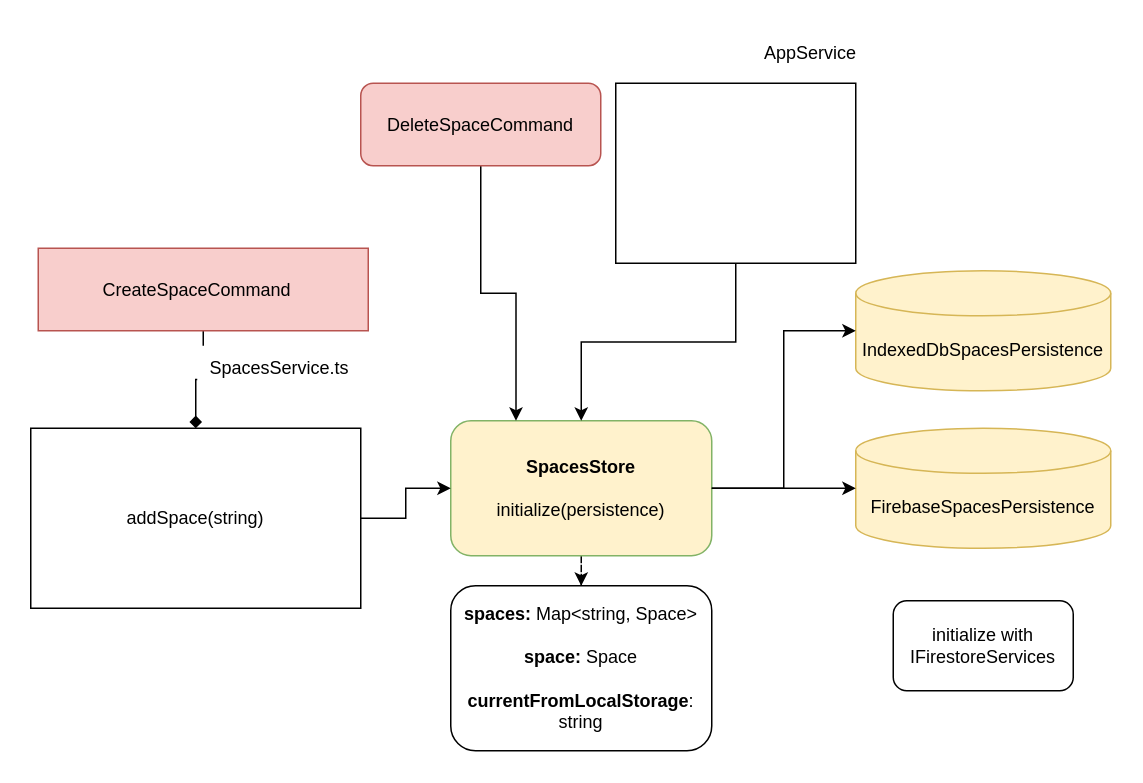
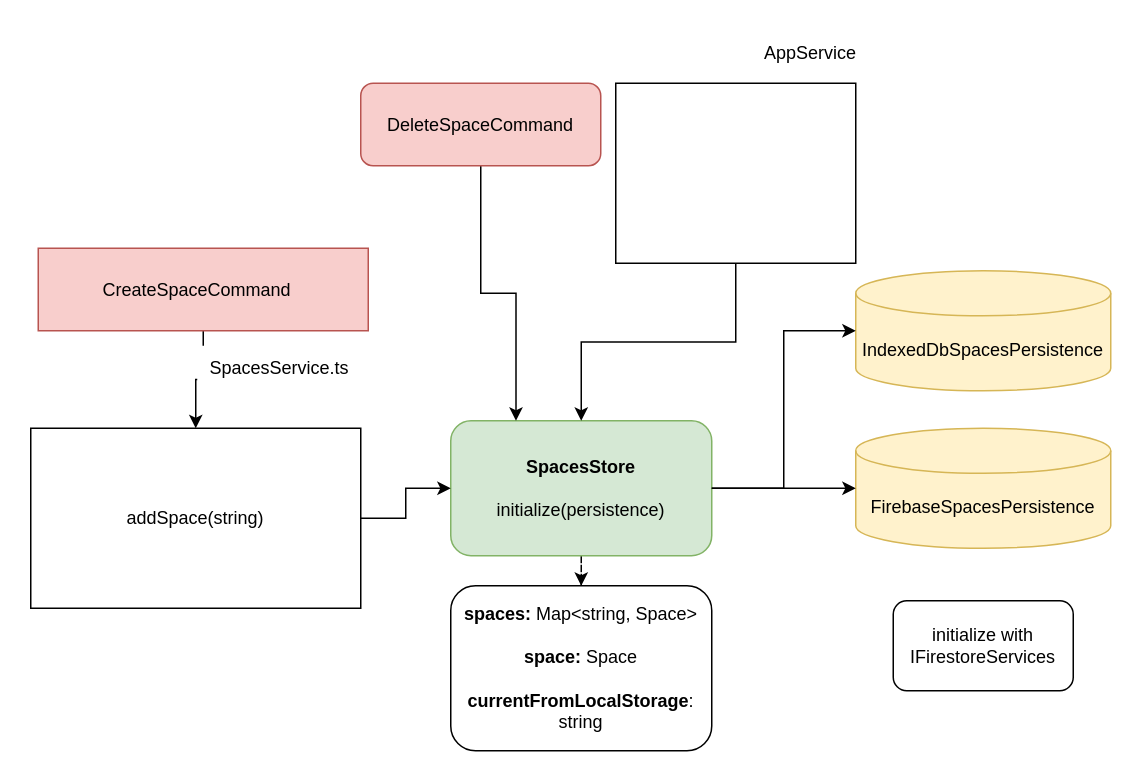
(196, 416) -> (196, 417)
(581, 488) -> (581, 488)
